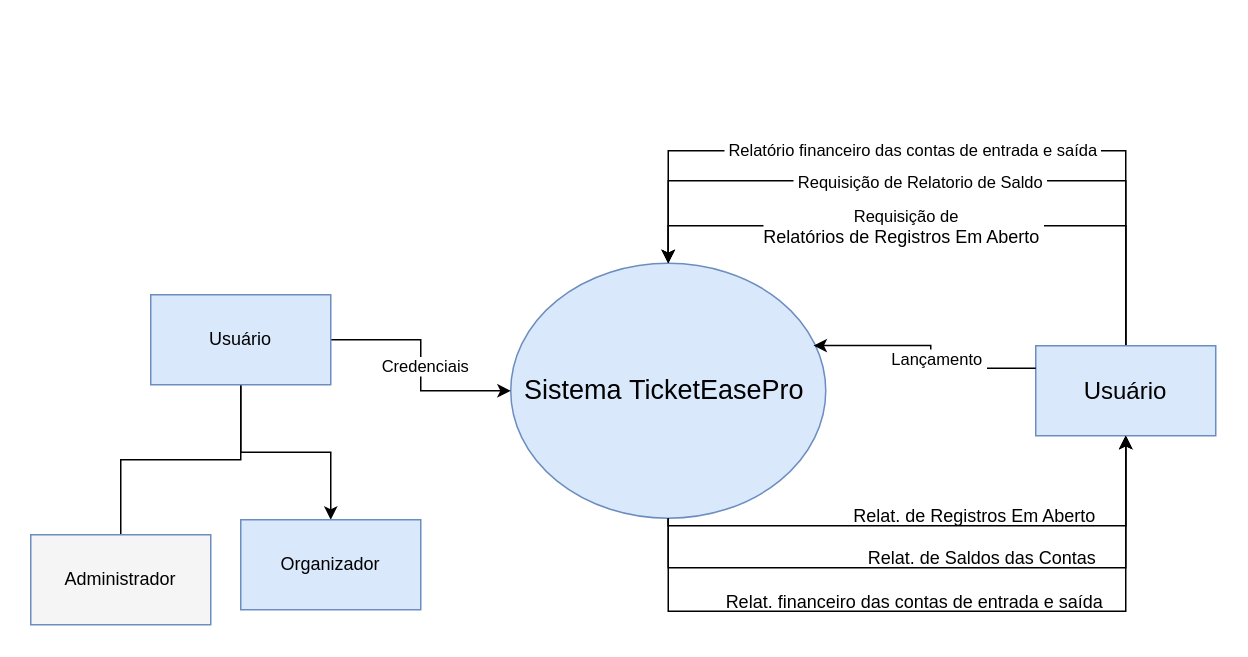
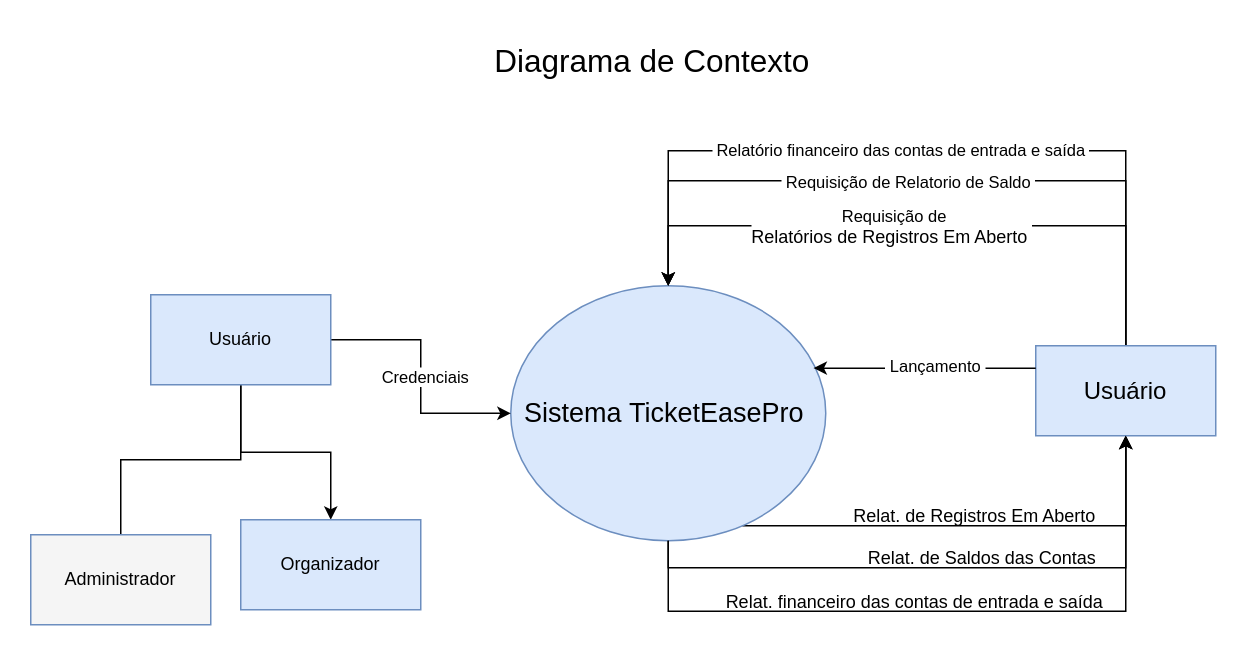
none -> (652, 61)
(668, 391) -> (668, 413)
